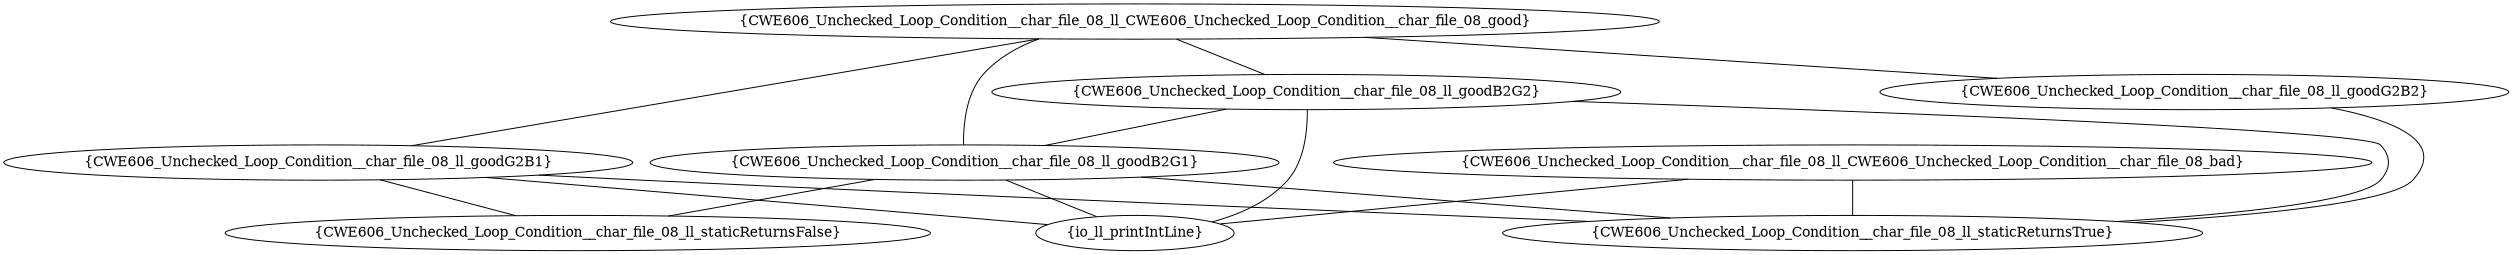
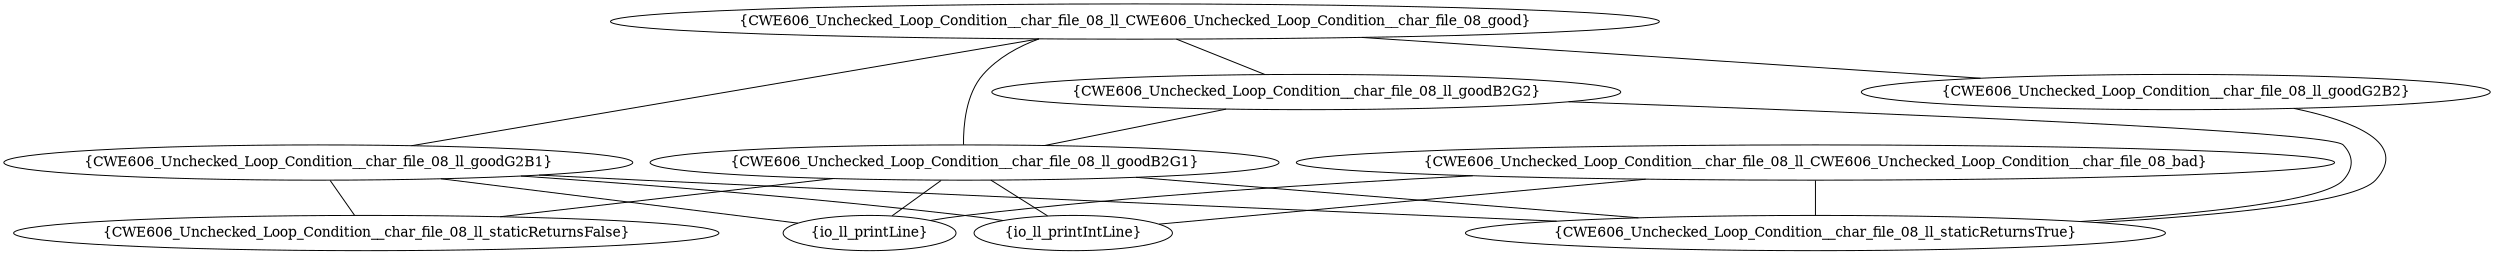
(1286, 182) -> none
none -> (870, 233)
